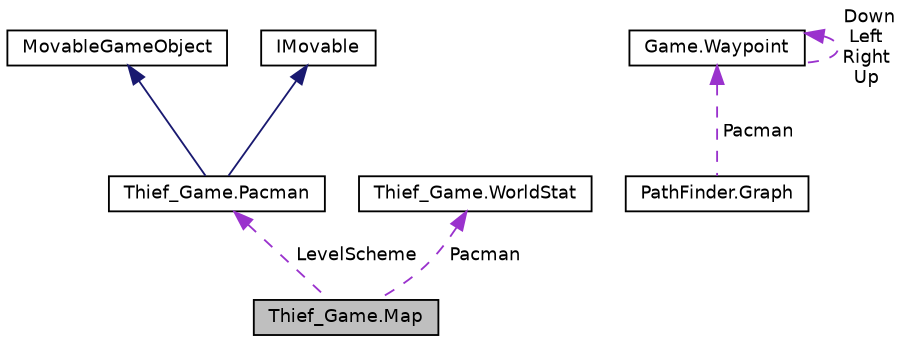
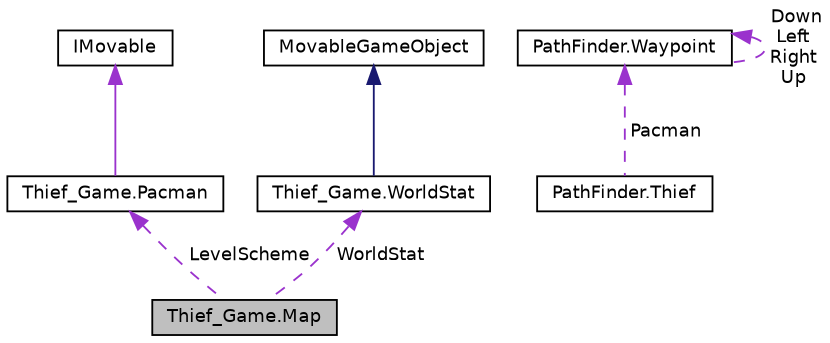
(717, 48) -> (625, 48)
(172, 128) -> (374, 130)
(262, 128) -> (115, 130)
(717, 194) -> (625, 194)
(483, 256) -> (378, 256)
